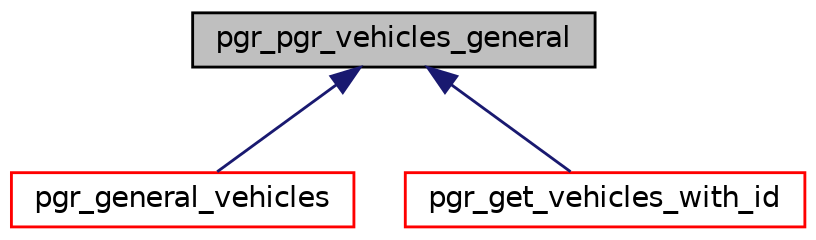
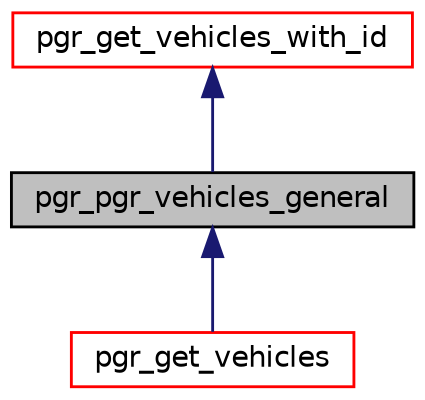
(511, 128) -> (213, 135)
(183, 200) -> (213, 360)
